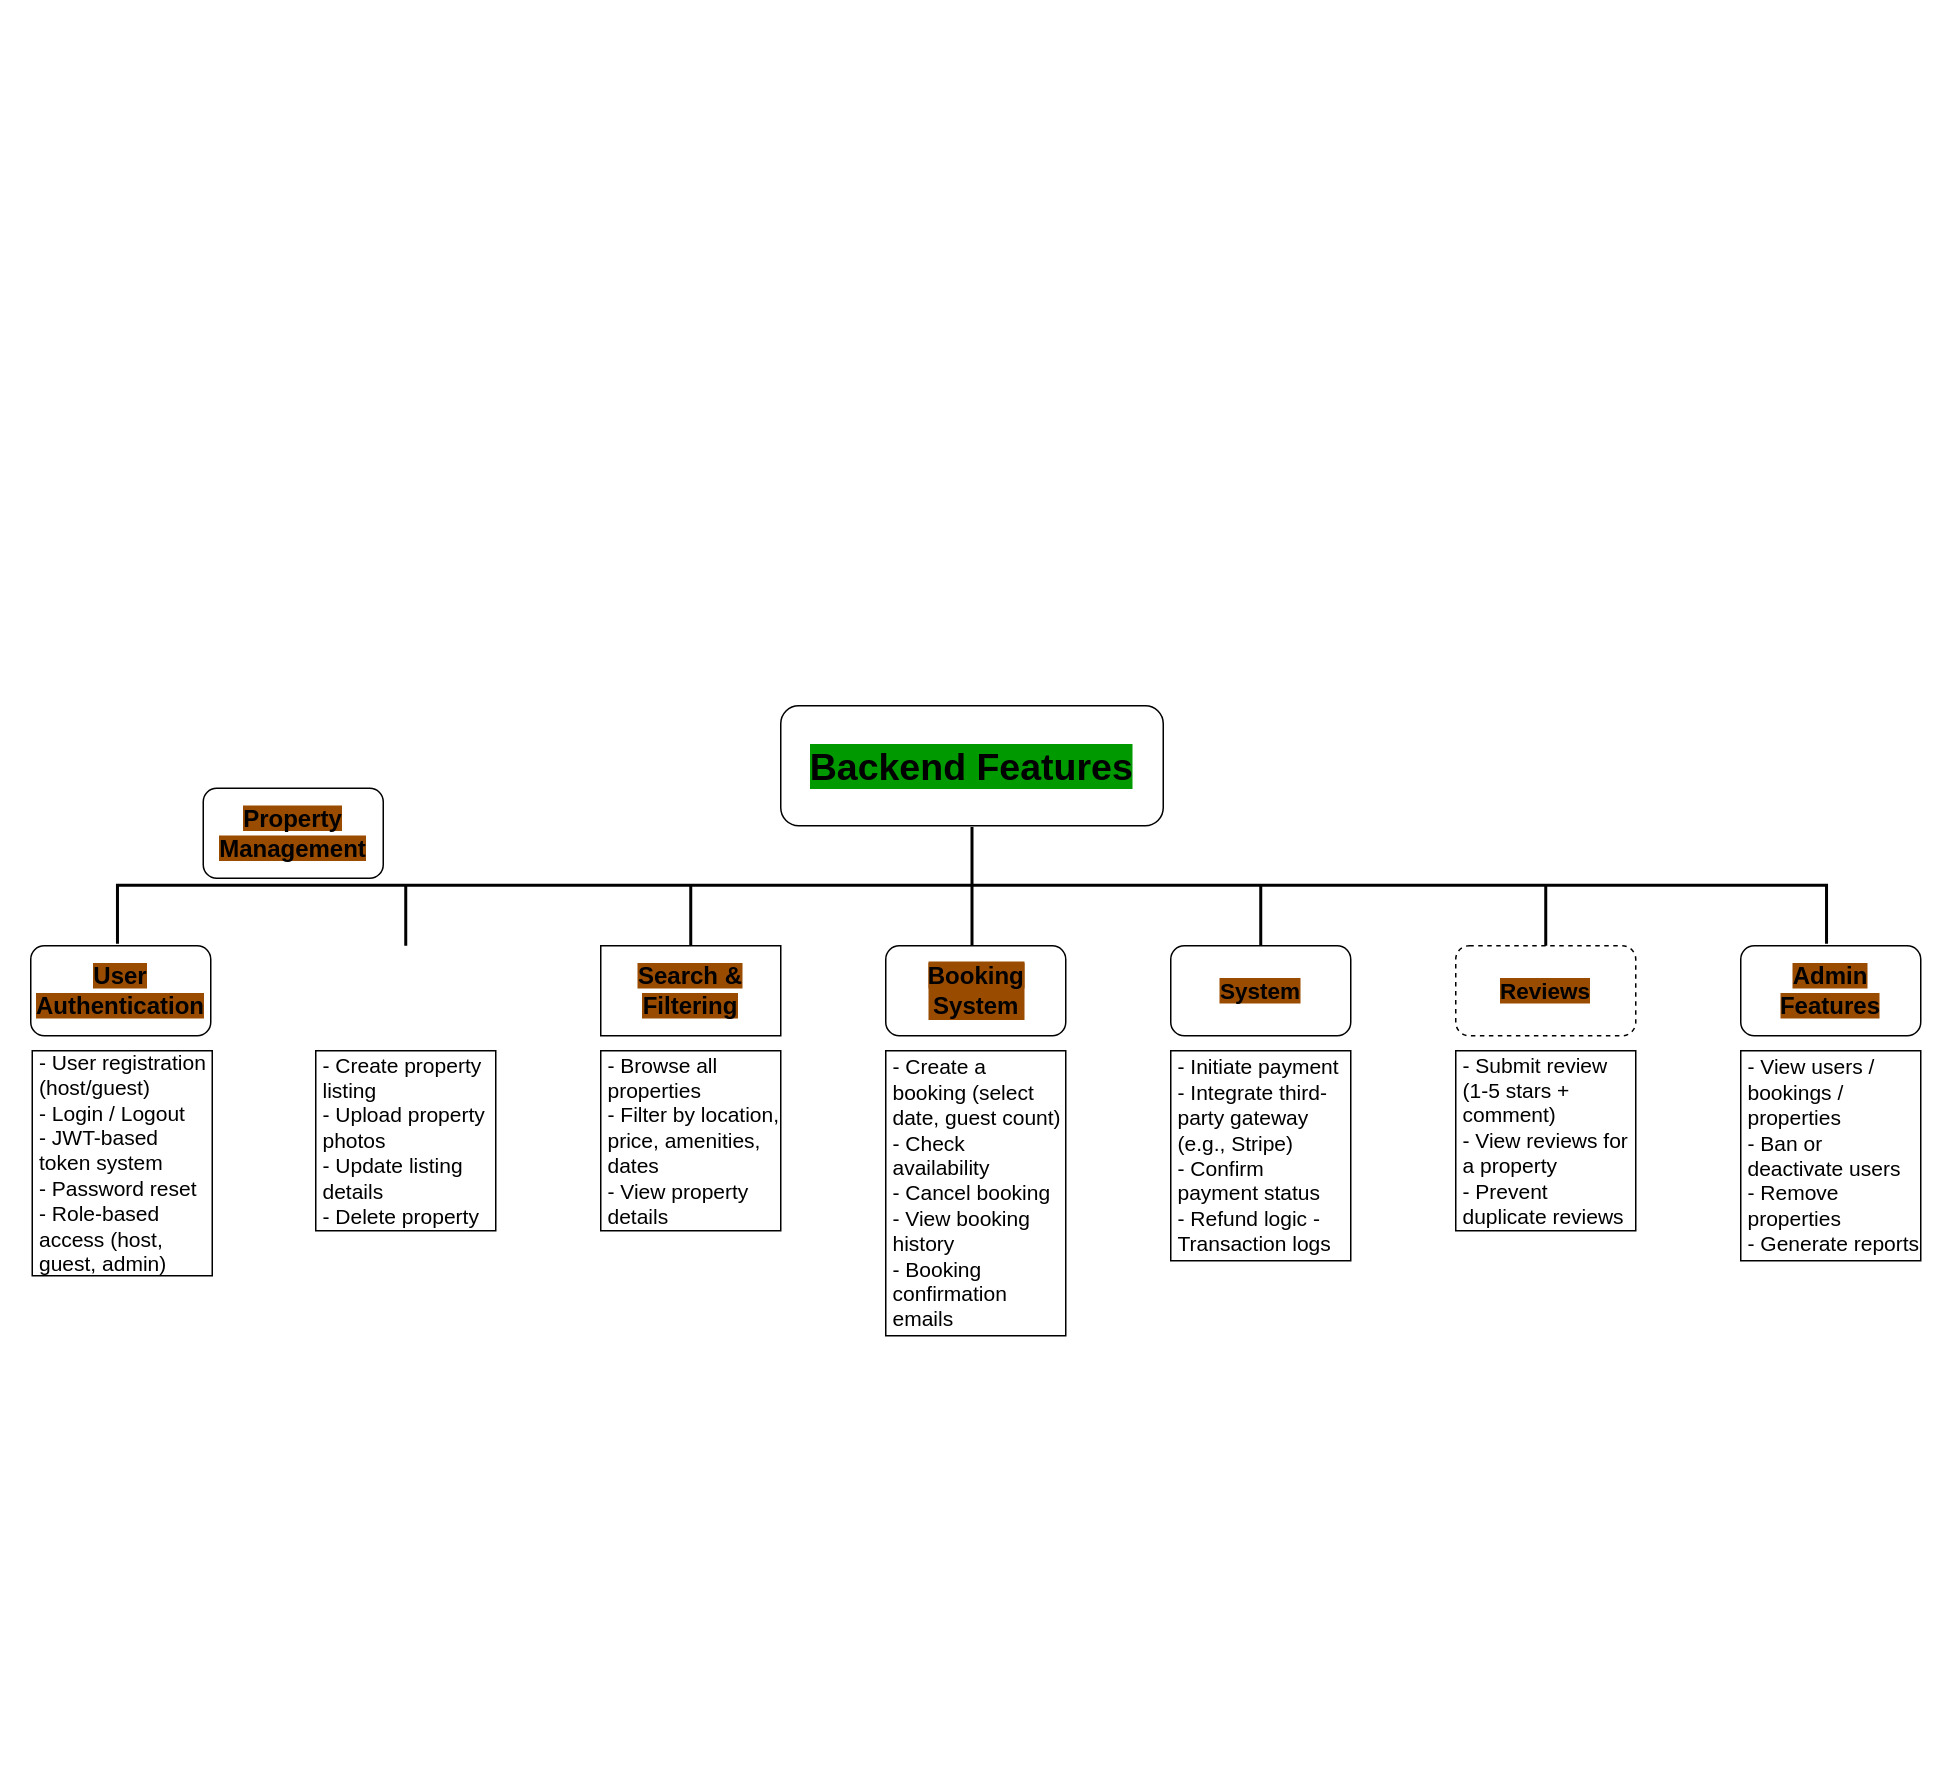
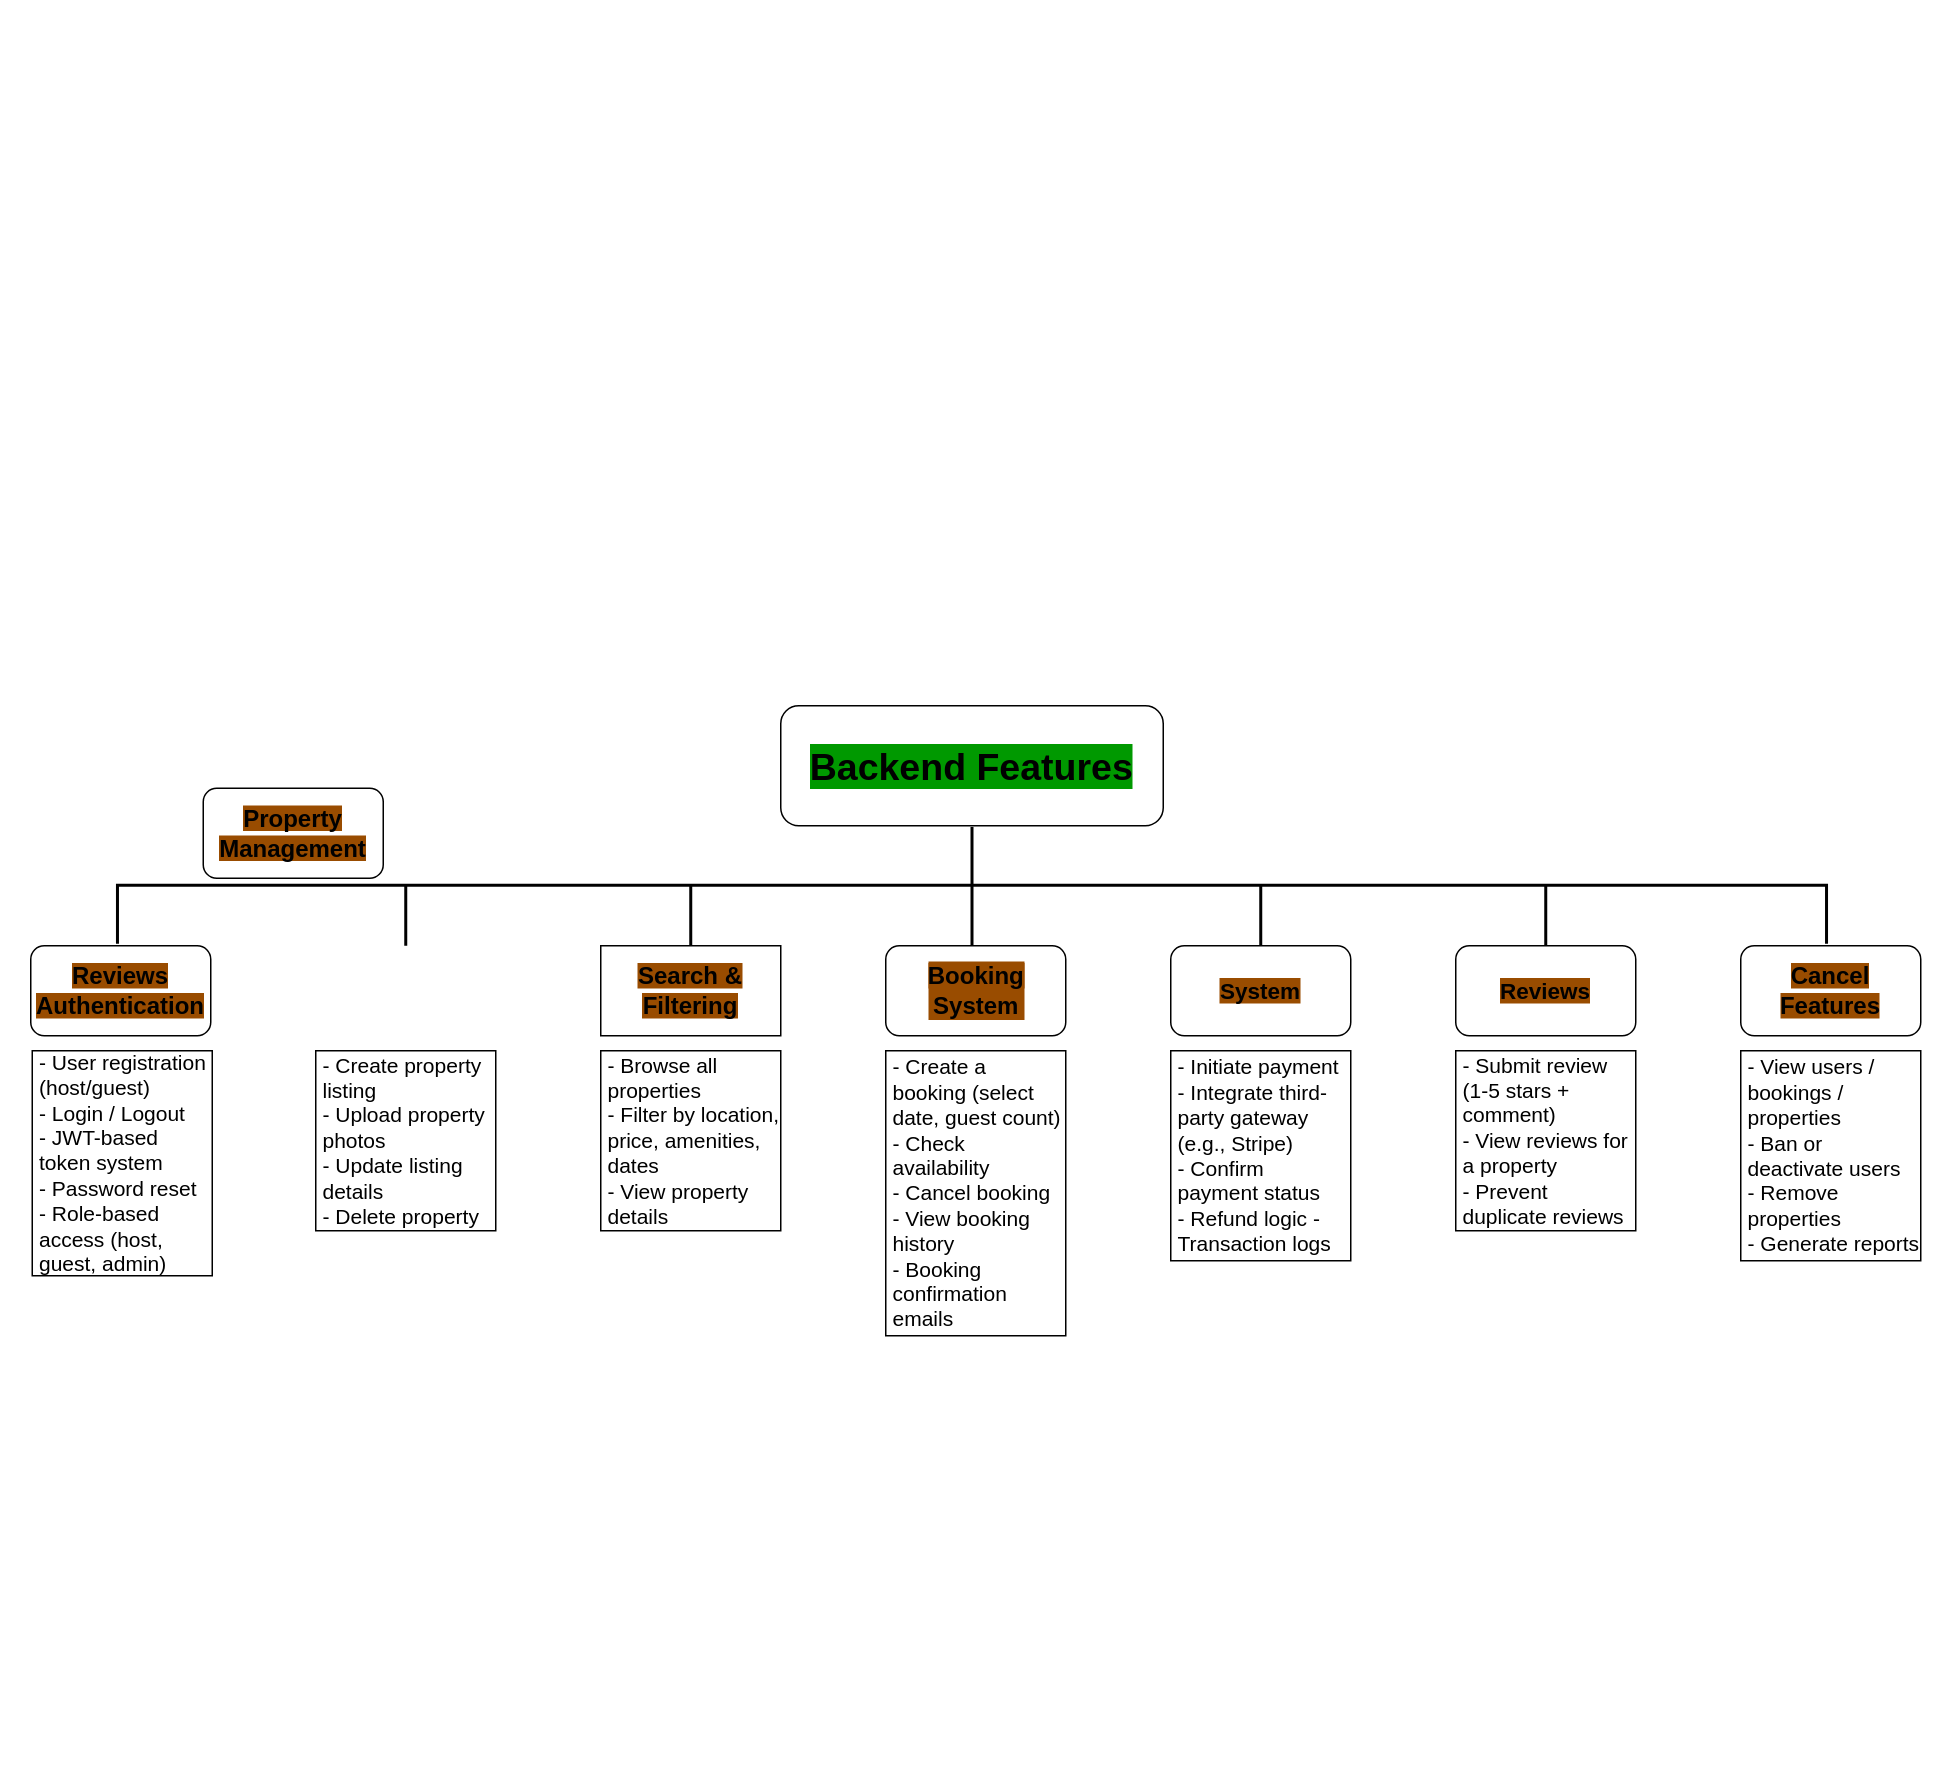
(121, 991) -> (121, 991)
(1546, 991) -> (1546, 991)
(1831, 991) -> (1831, 991)
